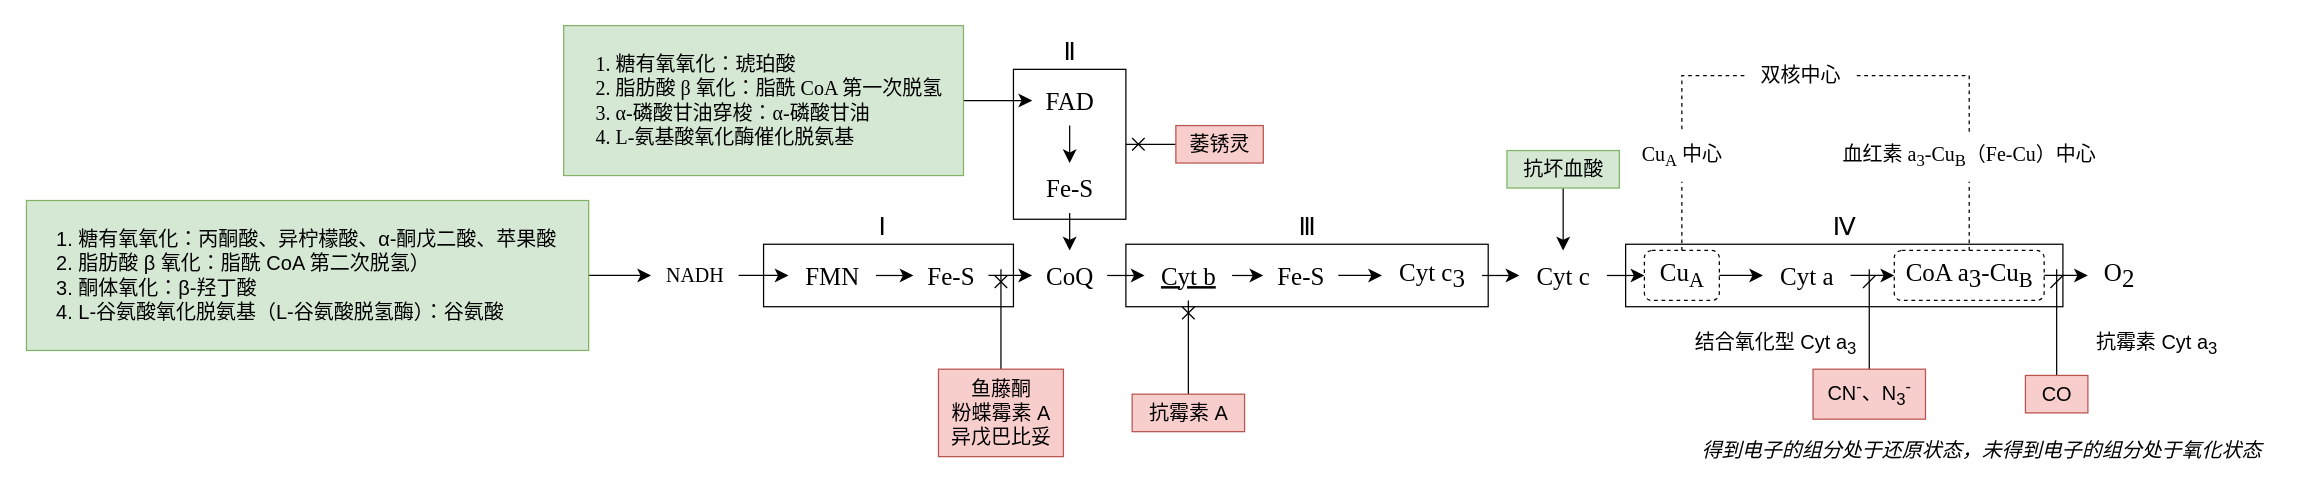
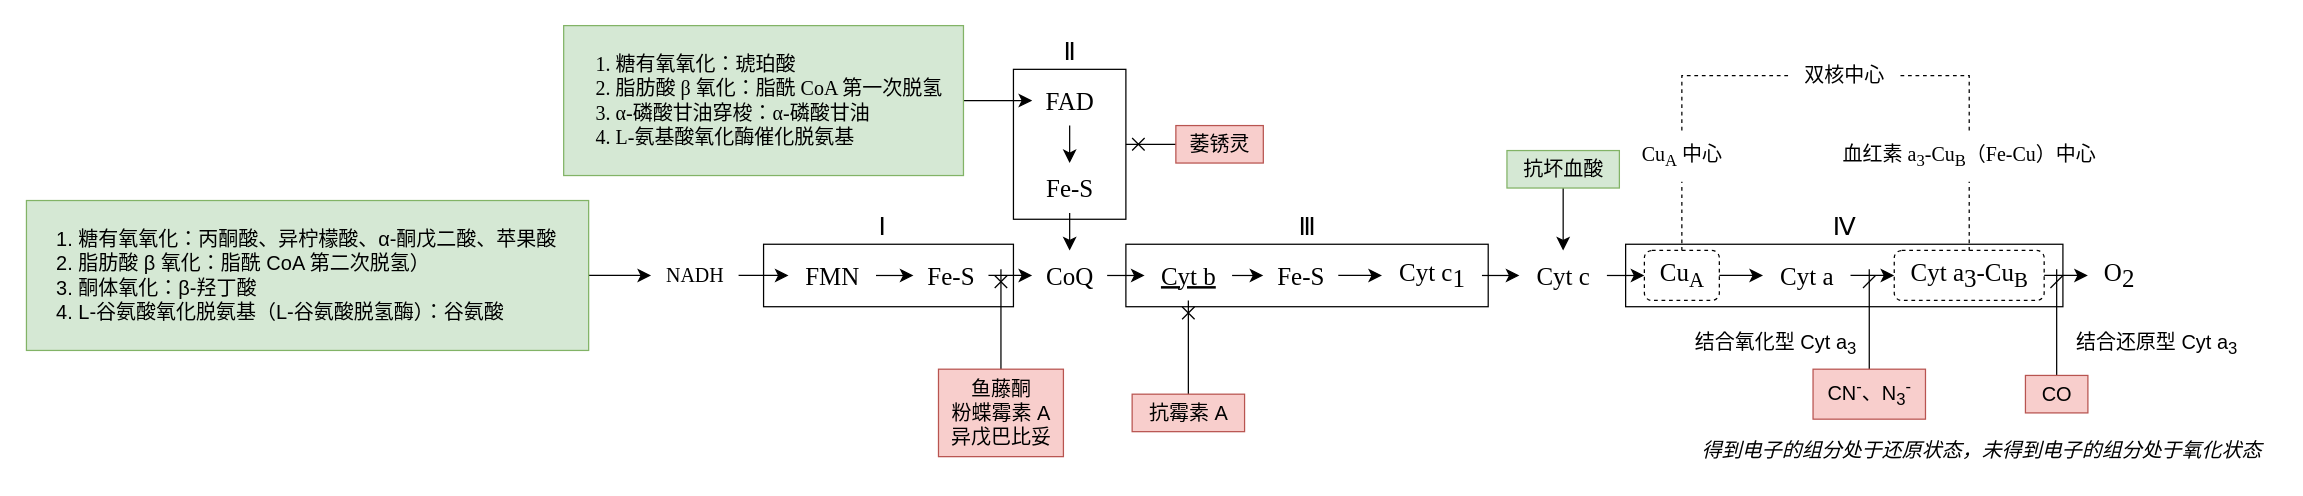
(1801, 76) -> (1844, 76)
(1433, 276) -> (1433, 276)
(1970, 276) -> (1970, 276)
(2158, 344) -> (2158, 344)
